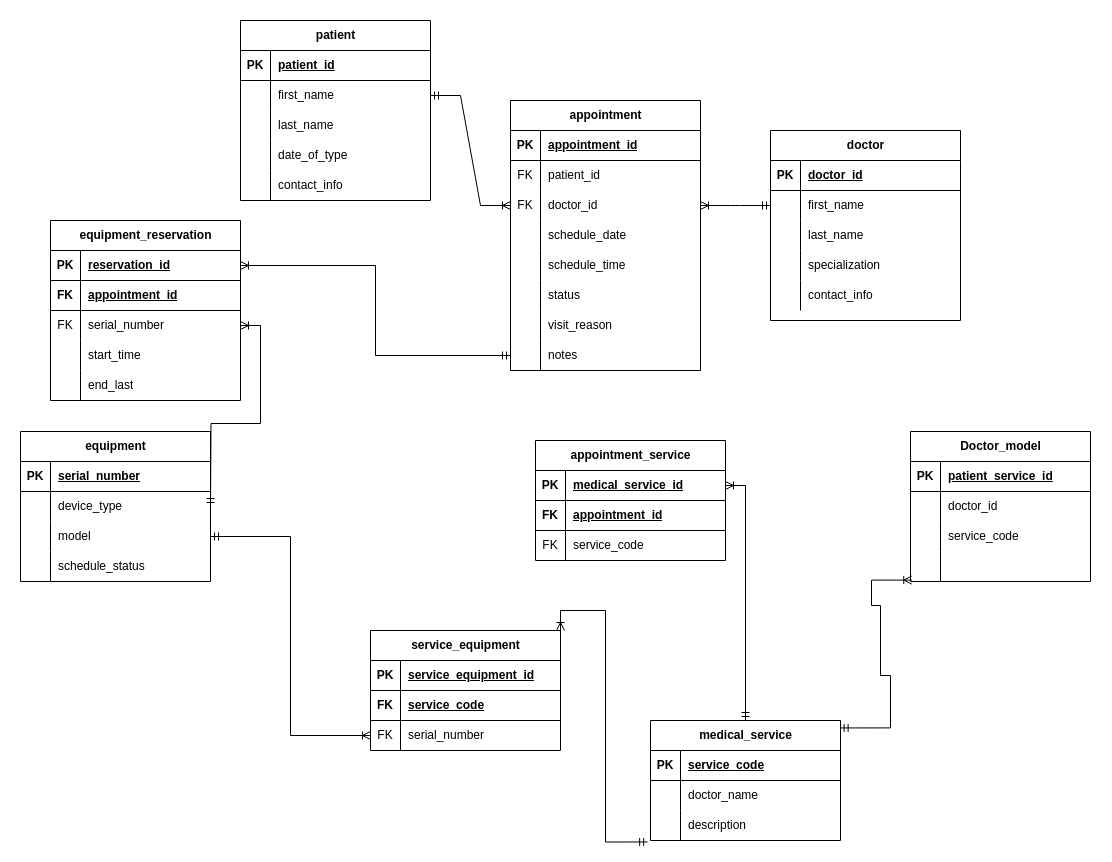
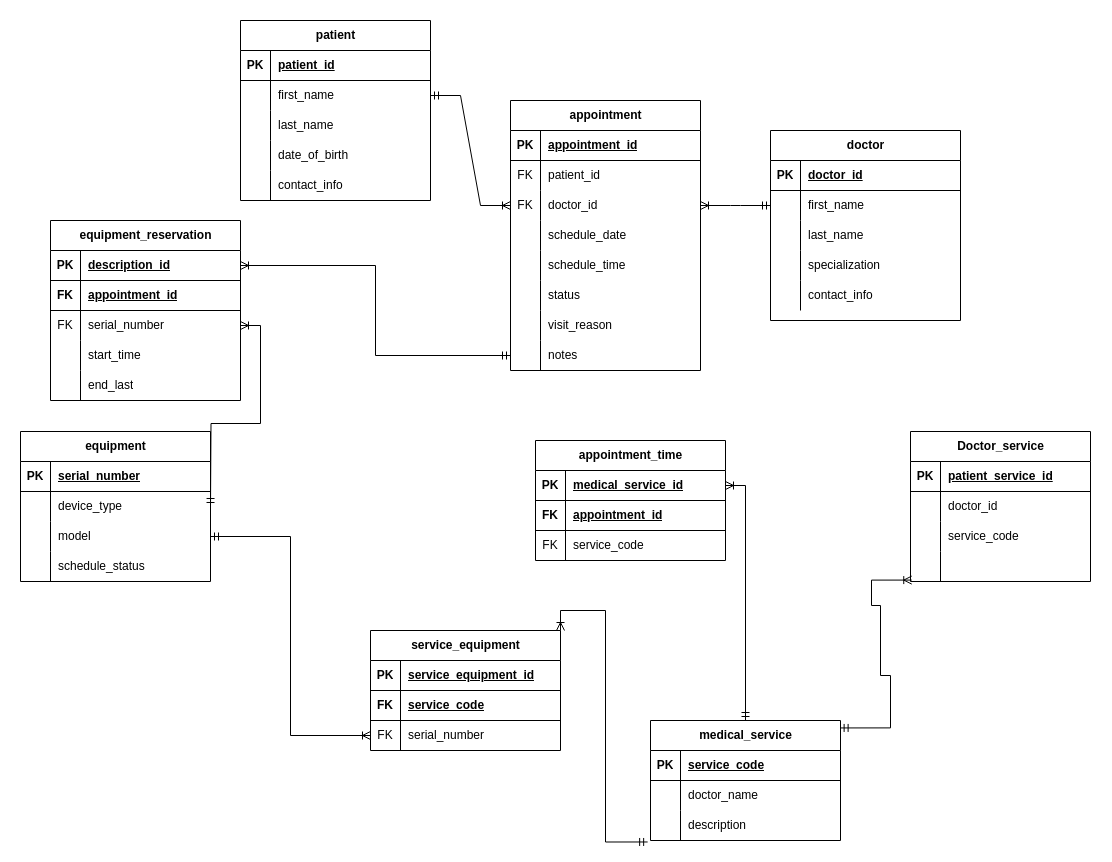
(319, 156) -> (321, 156)
(132, 266) -> (131, 266)
(1001, 447) -> (1001, 447)
(631, 456) -> (631, 456)
